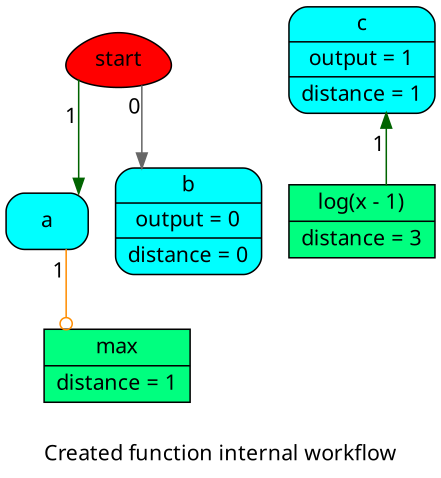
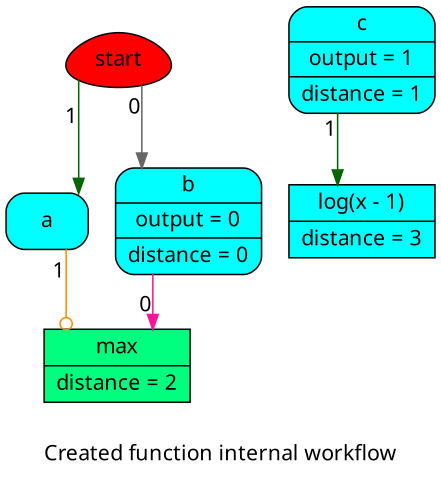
(386, 157) -> (338, 141)
(362, 221) -> (362, 221)
none -> (153, 294)
(117, 383) -> (117, 383)
